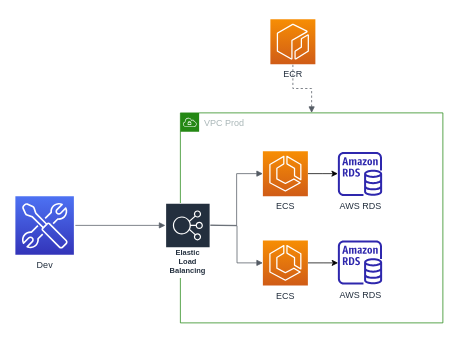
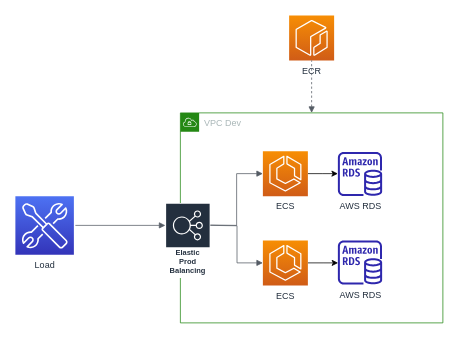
(293, 42) -> (312, 38)
(223, 124) -> (221, 124)
(45, 265) -> (45, 265)
(188, 266) -> (188, 266)
